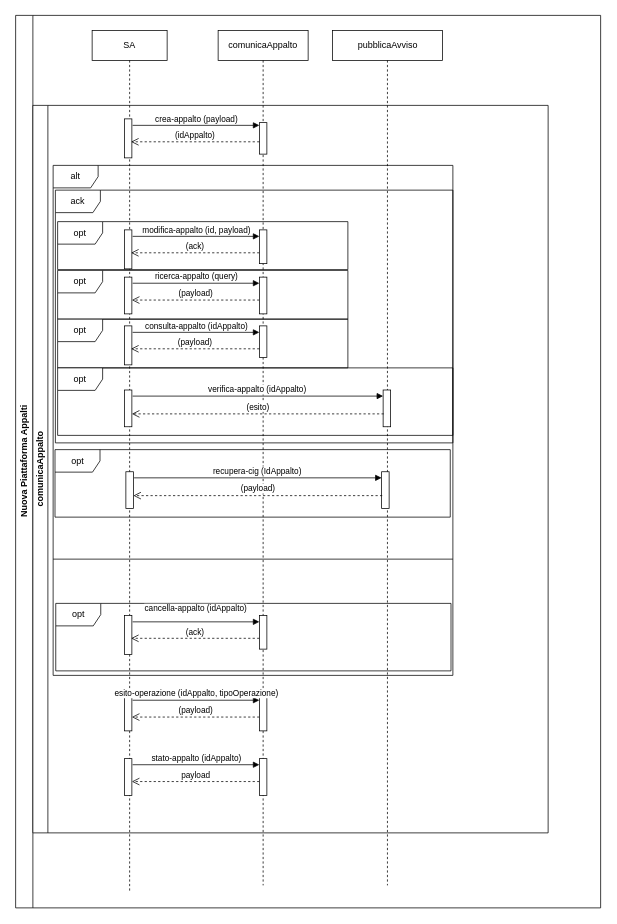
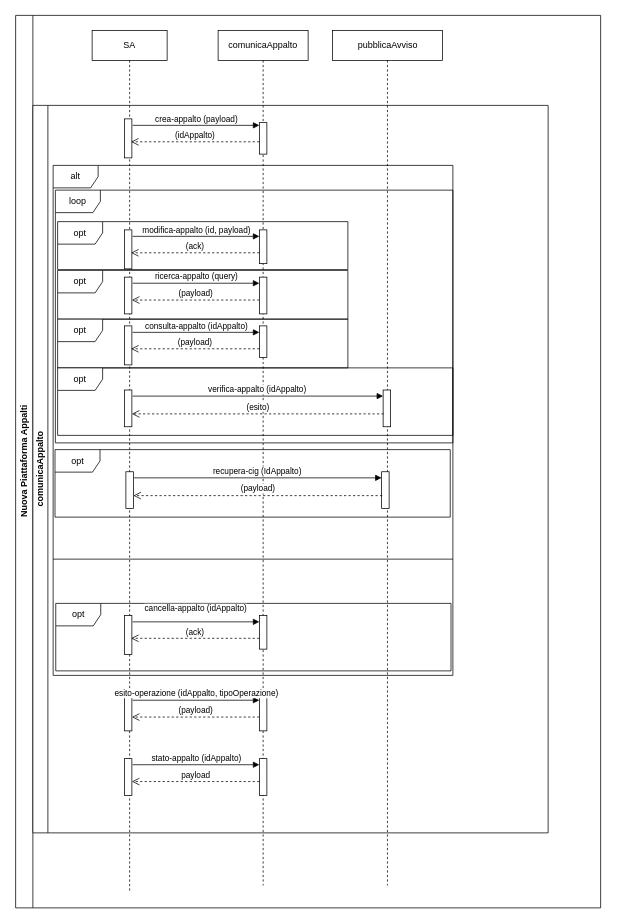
(78, 201) -> (78, 201)
